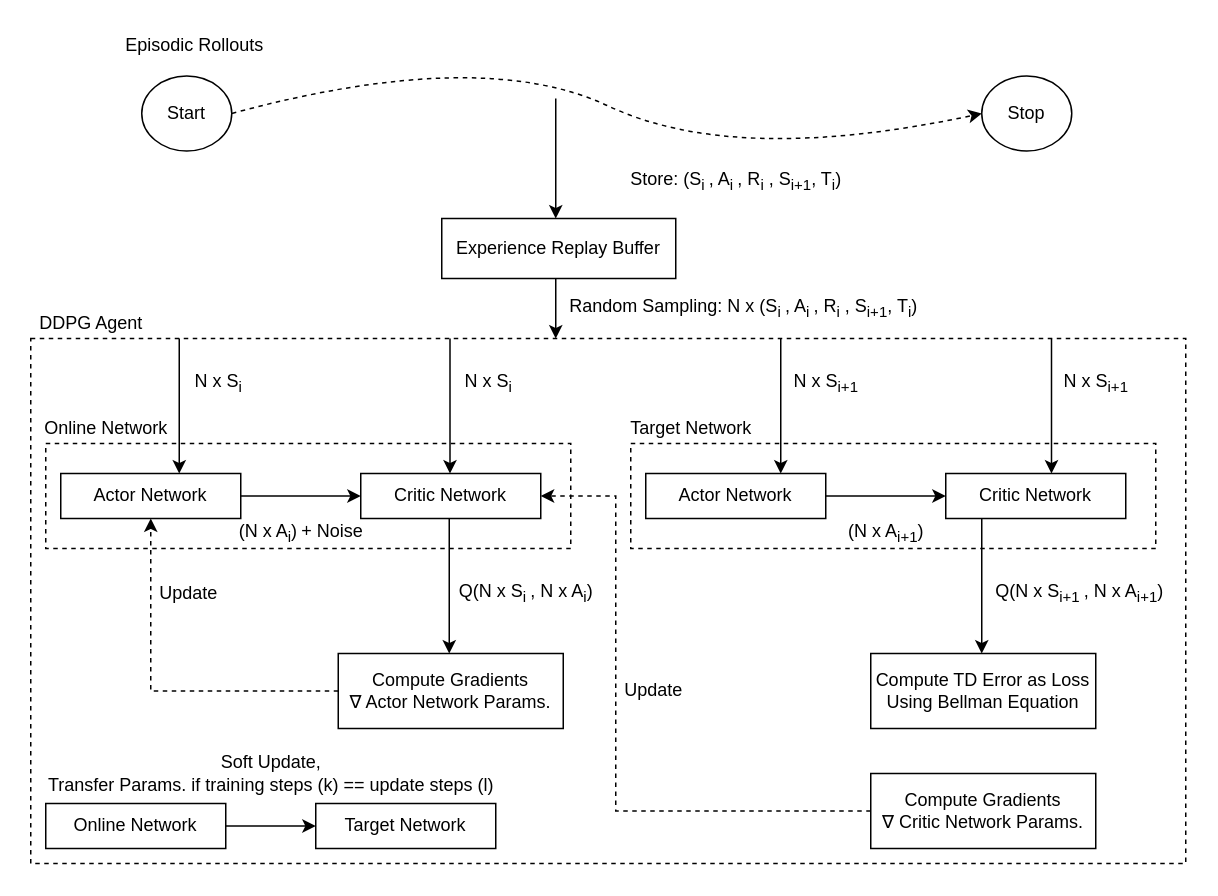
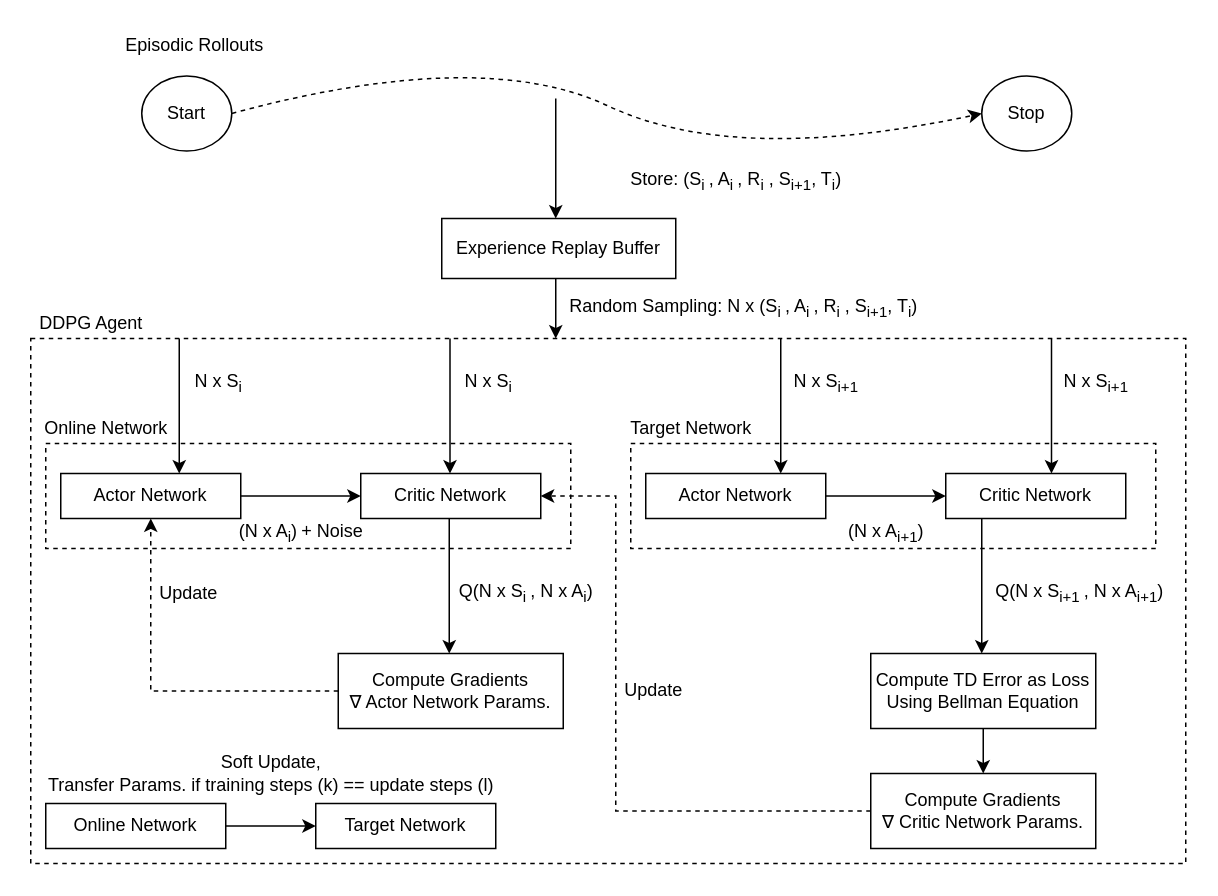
none -> (983, 756)
